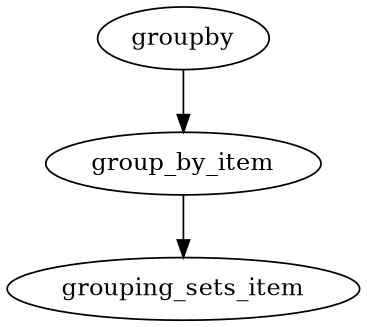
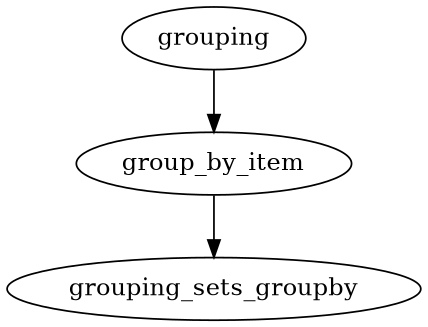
(183, 38) -> (214, 38)
(183, 289) -> (214, 289)
